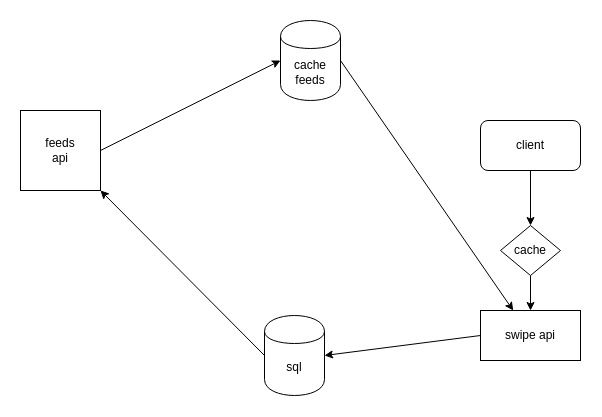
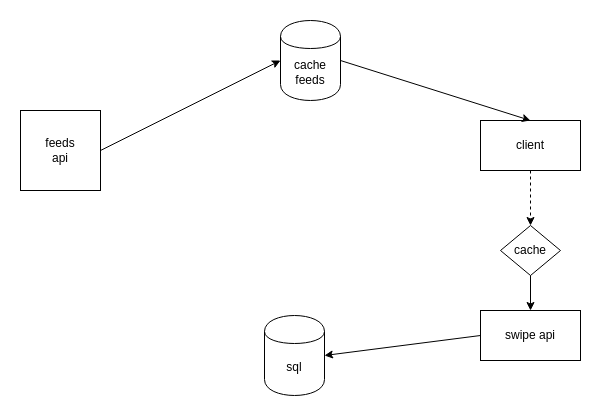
(531, 146) -> (531, 146)
(425, 182) -> (432, 90)
(531, 195) -> (531, 195)
(185, 275) -> none
